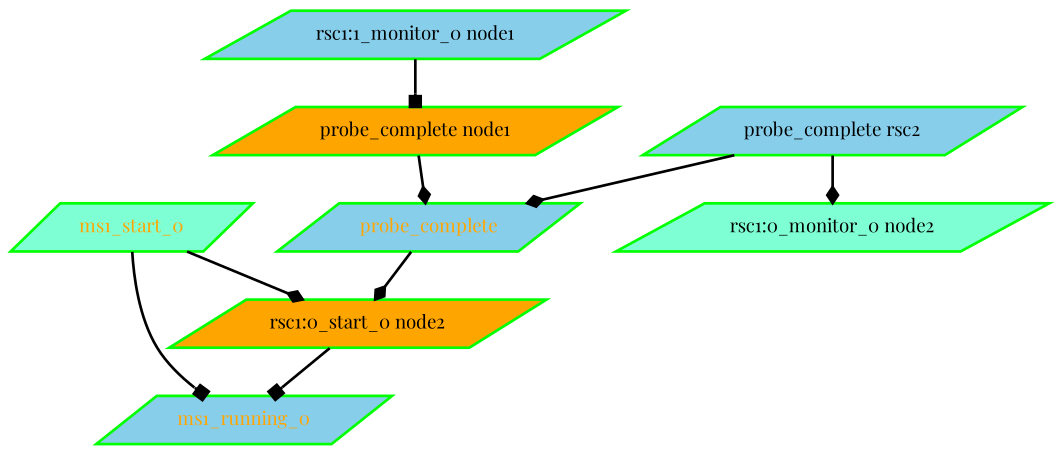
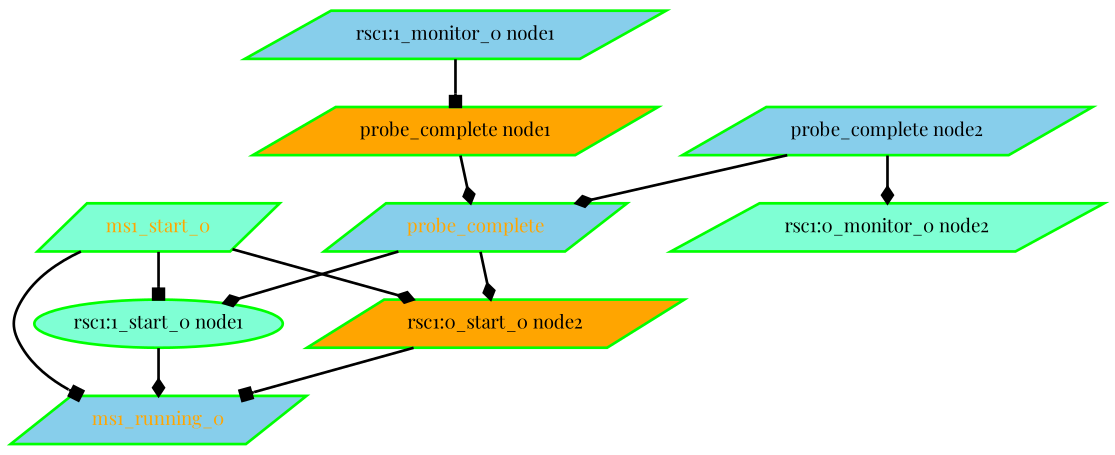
(833, 131) -> (887, 131)
none -> (159, 324)
